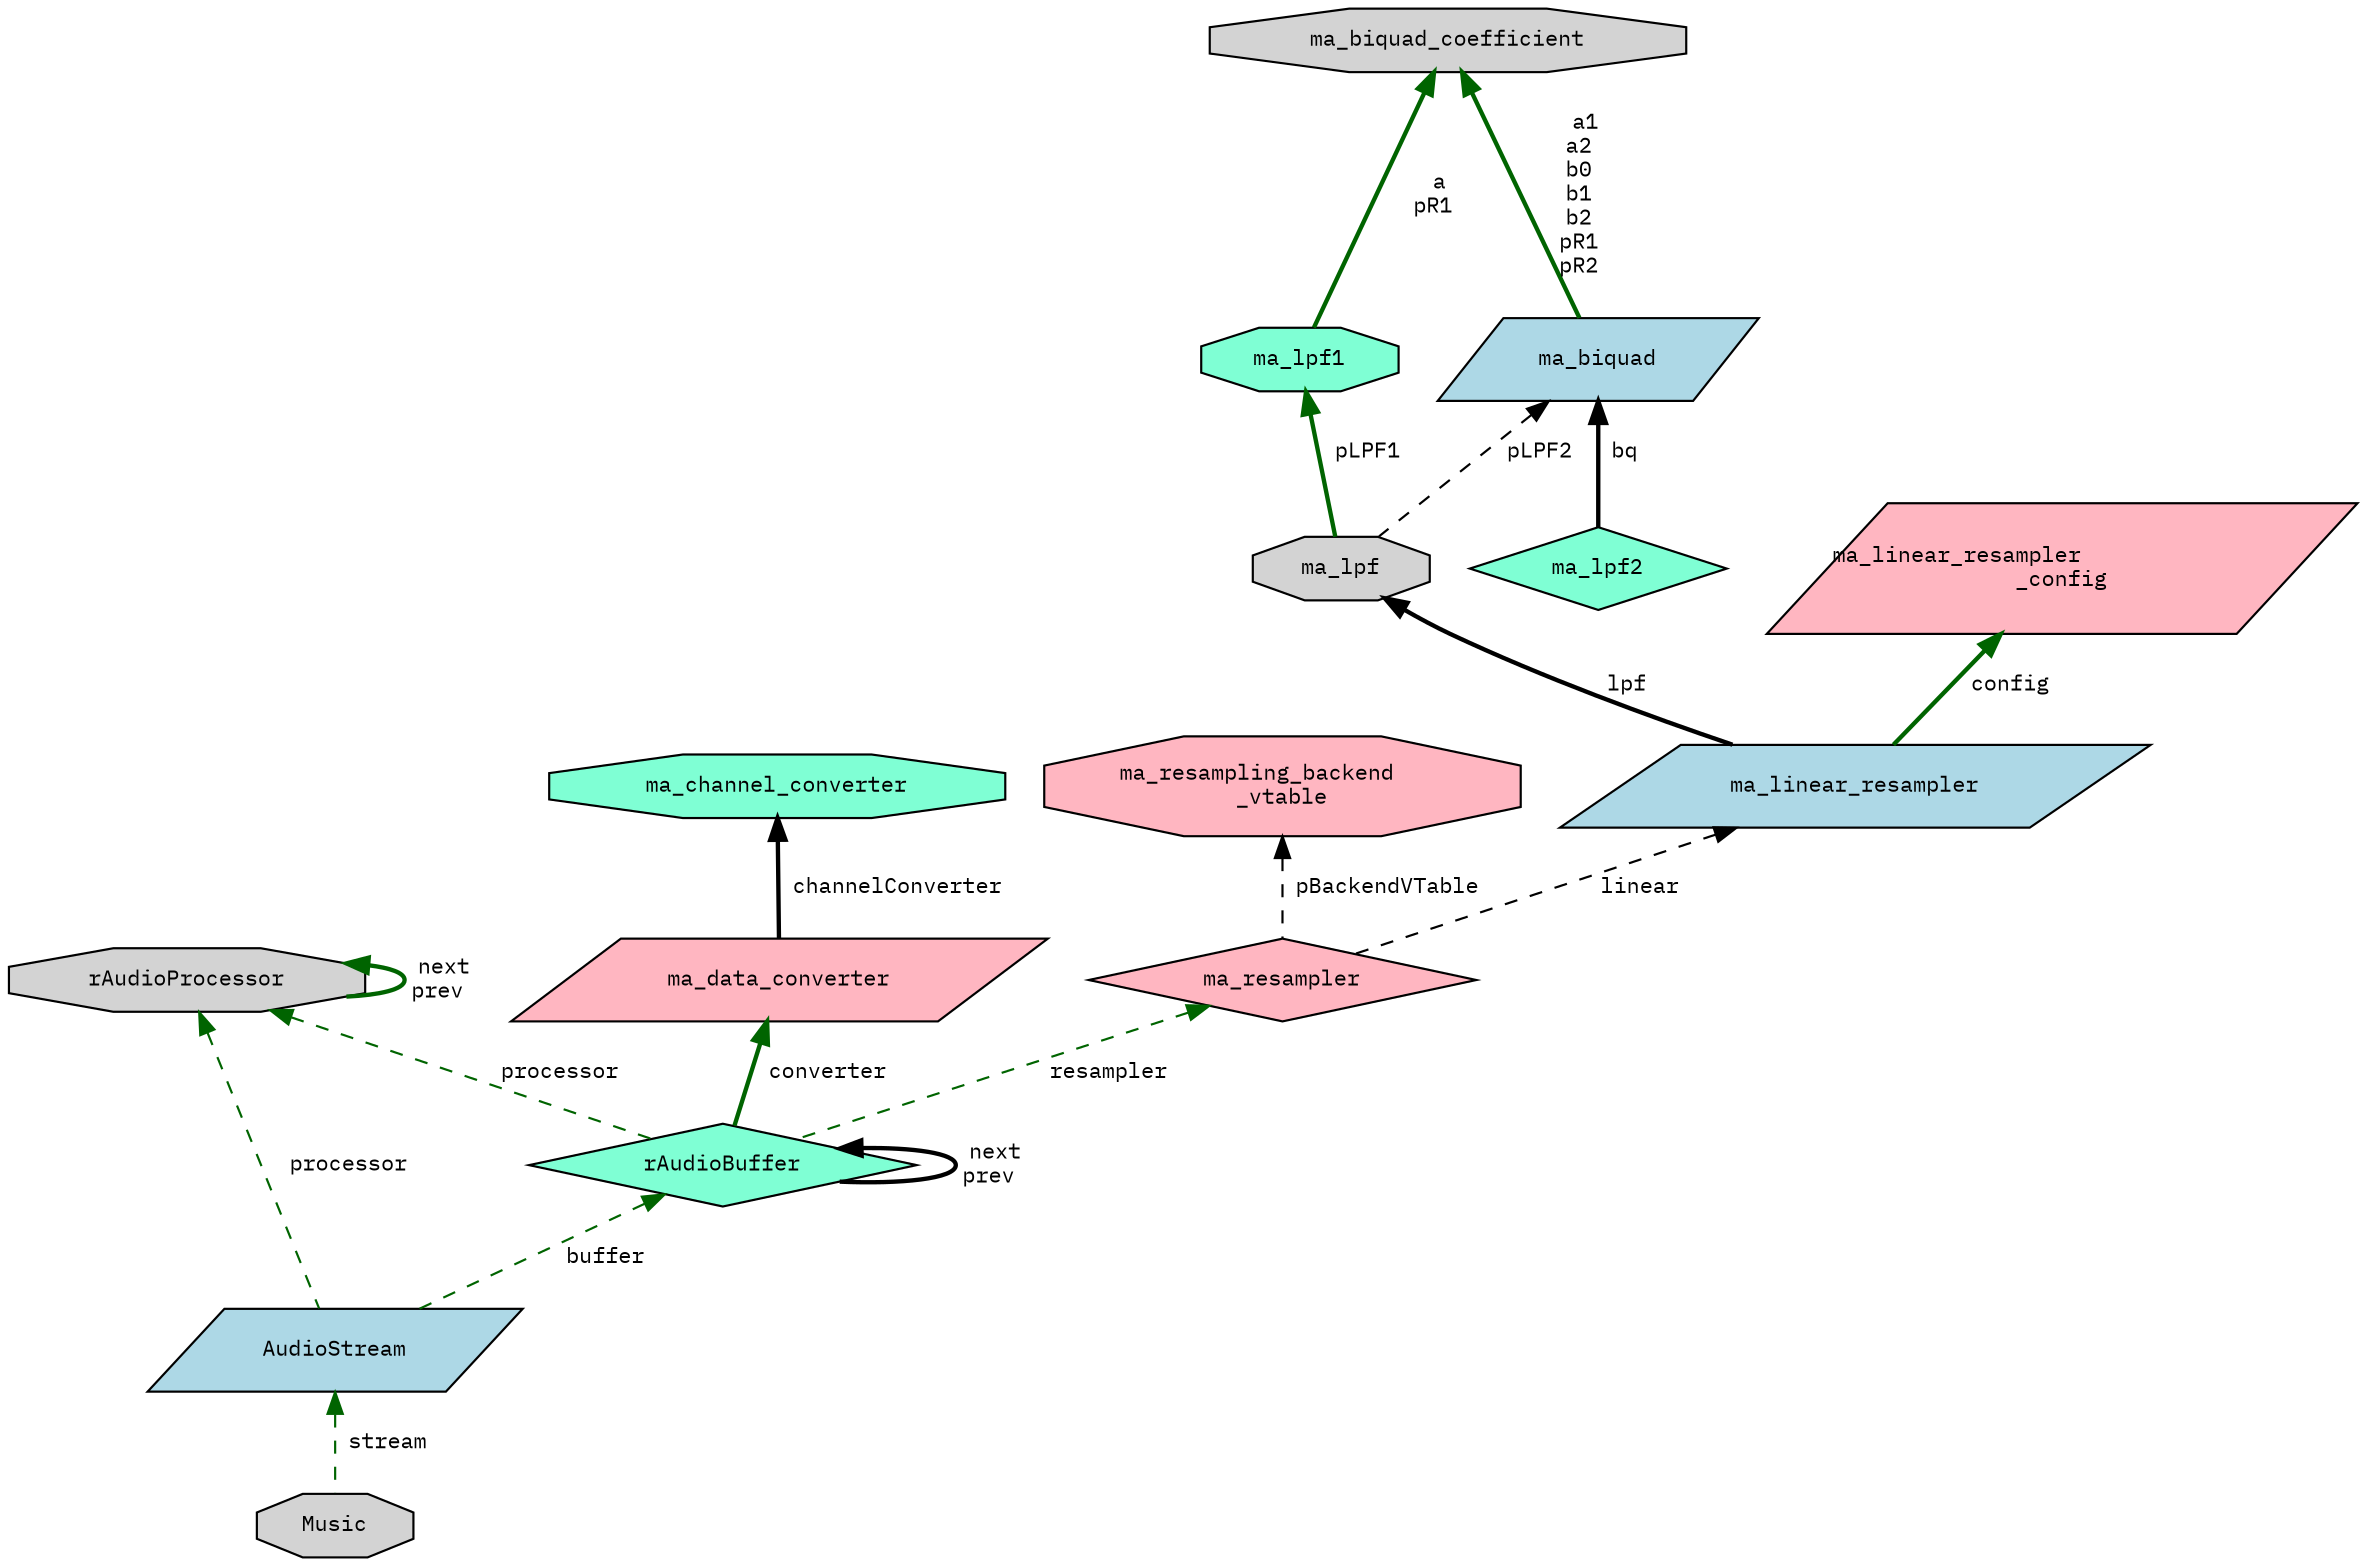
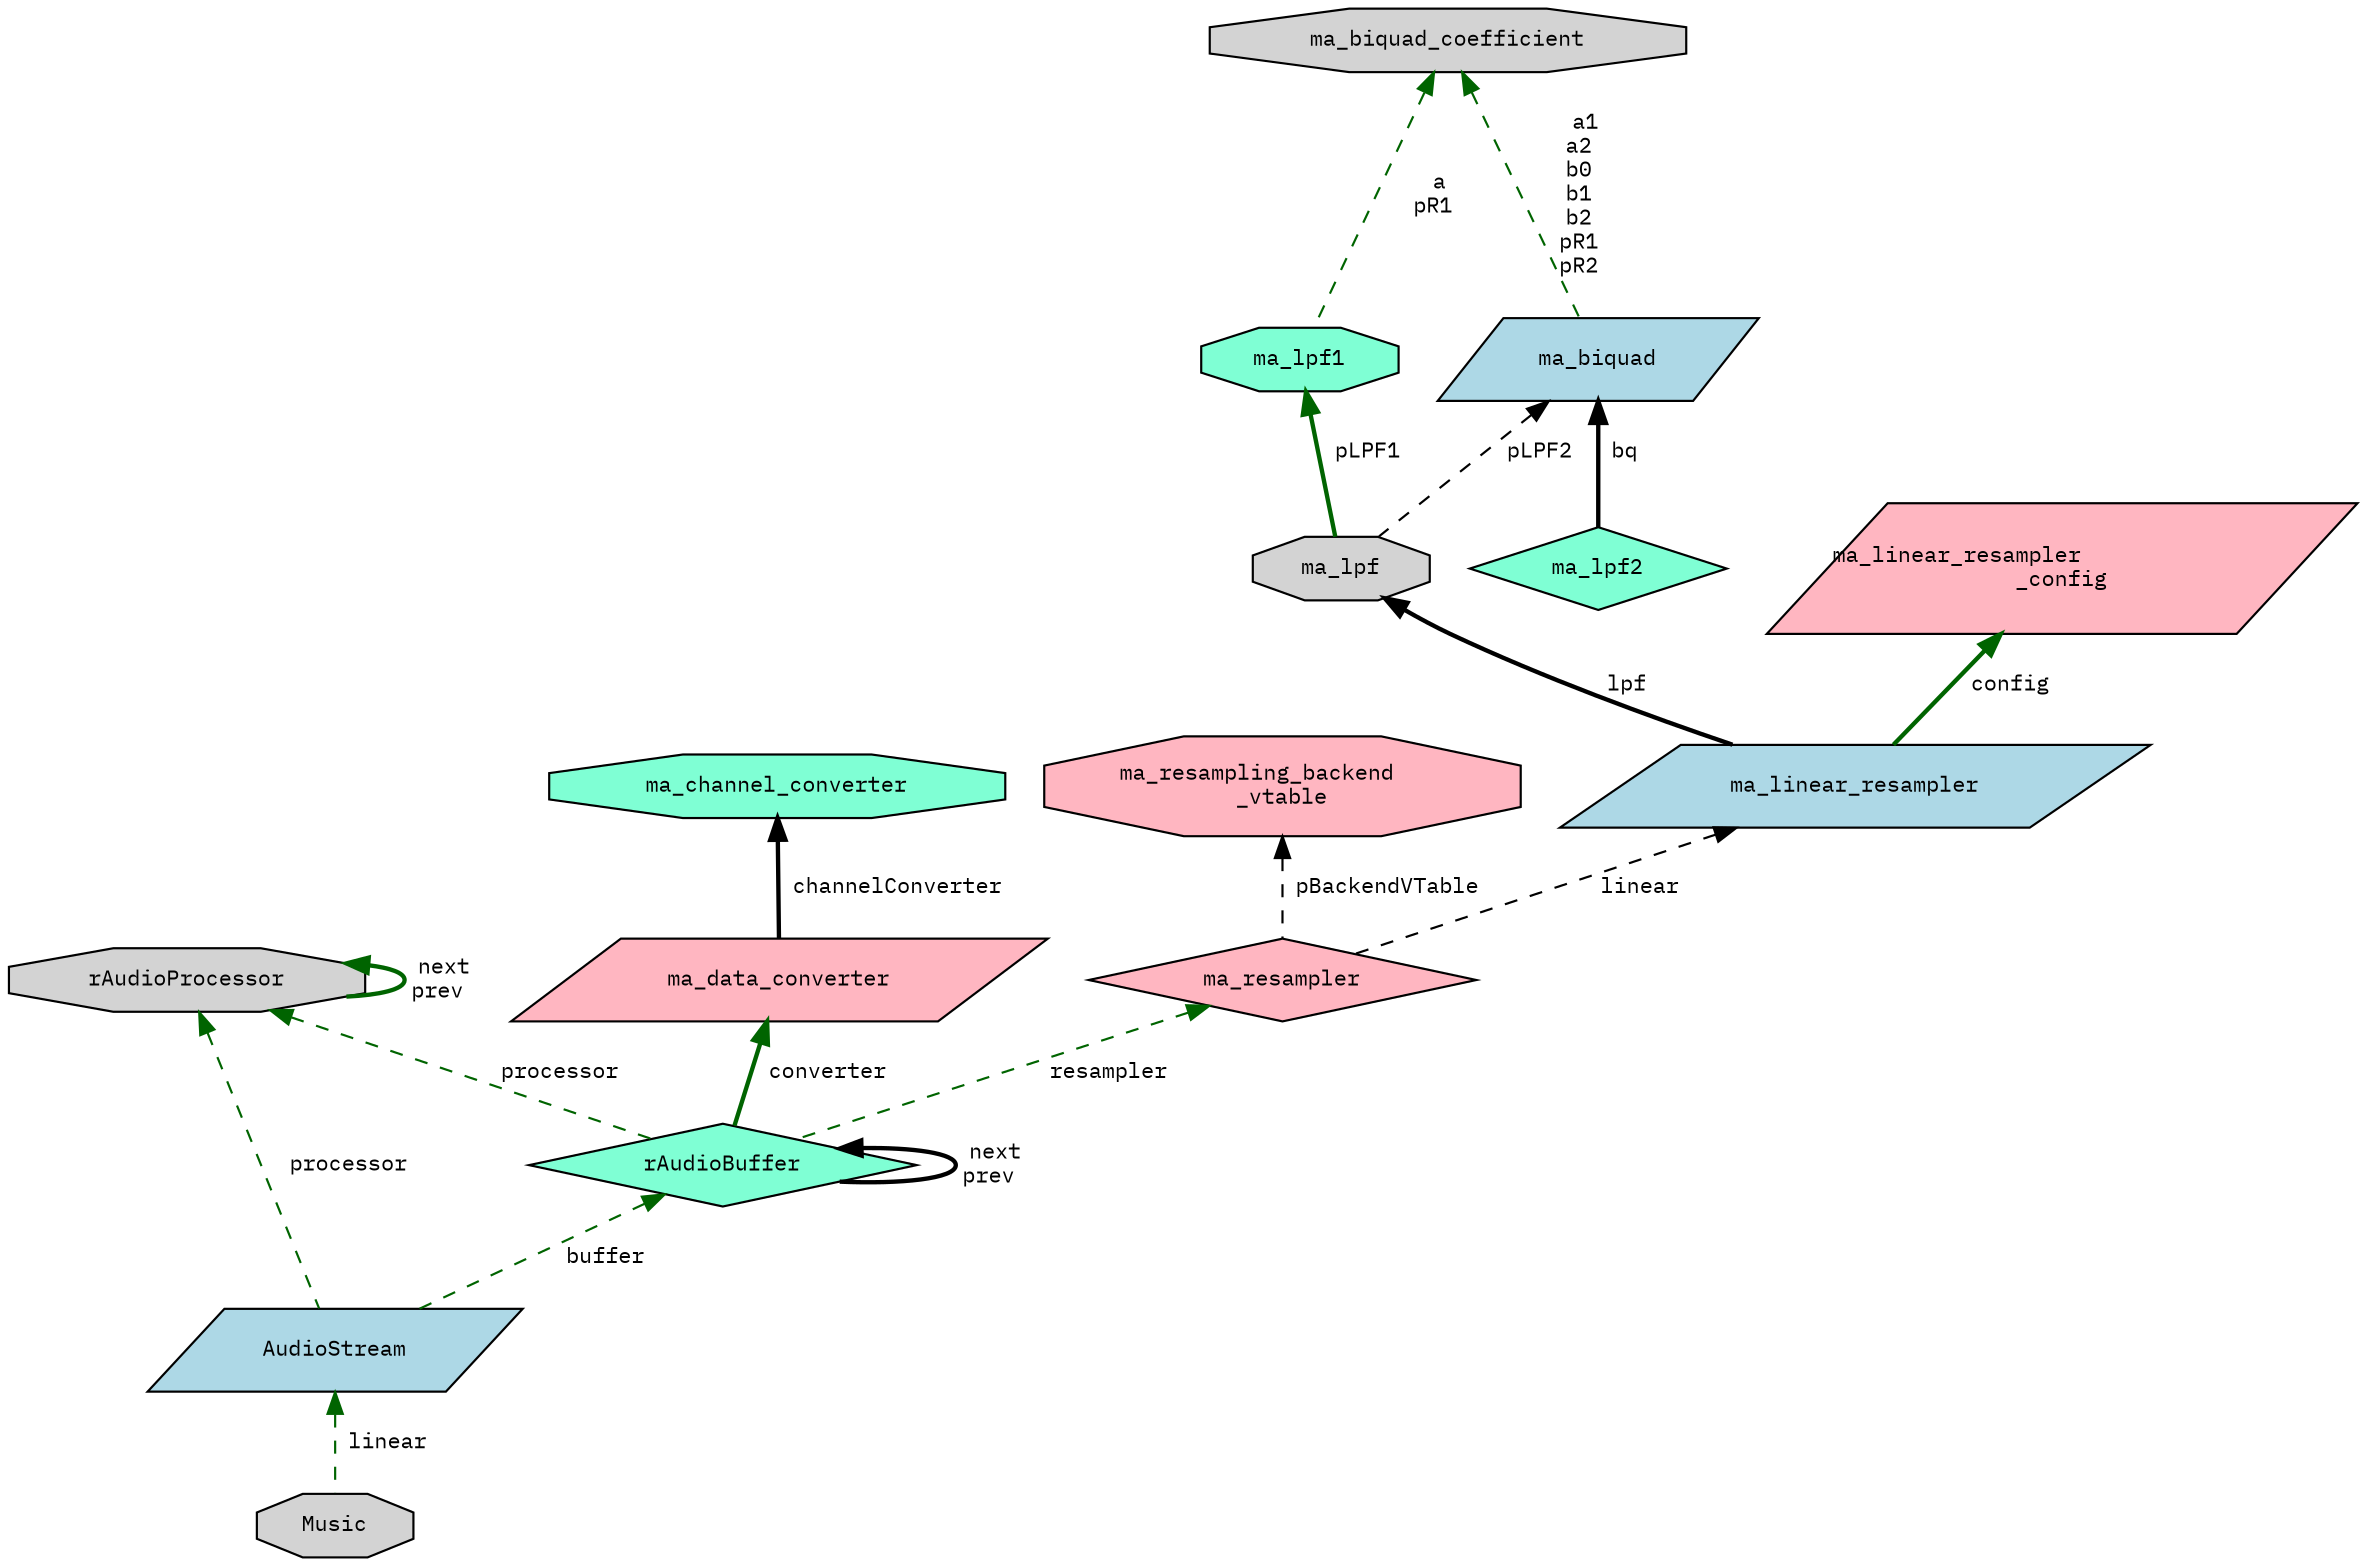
(1526, 205) -> (1526, 205)
(1369, 210) -> (1369, 210)
(382, 1443) -> (382, 1443)
